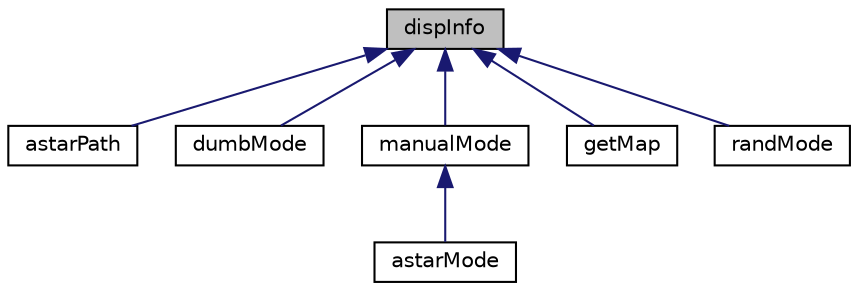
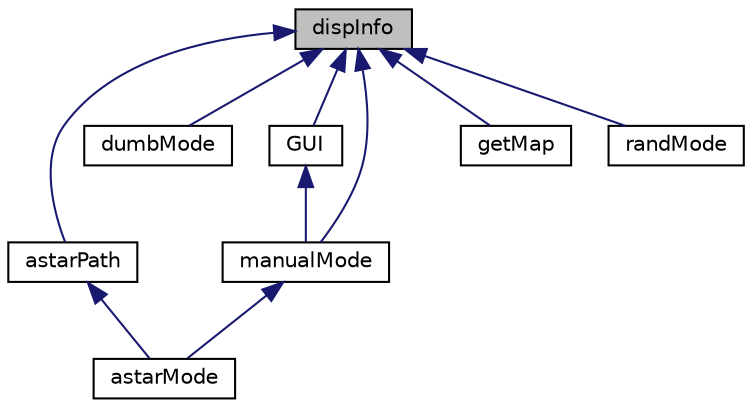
none -> (306, 146)
none -> (125, 329)
